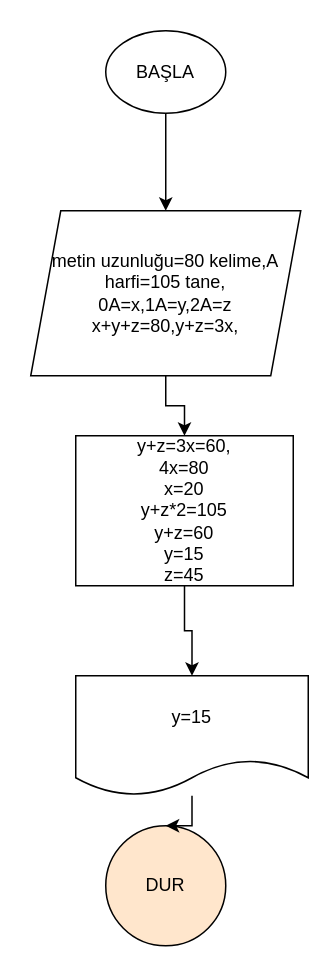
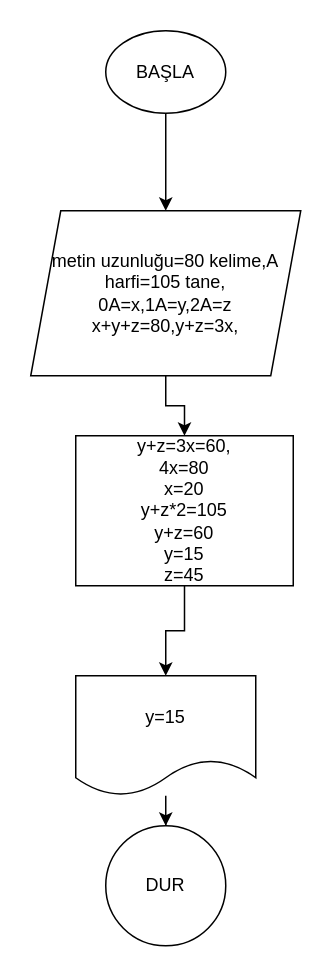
(192, 736) -> (166, 736)
(166, 886) -> (166, 886)
